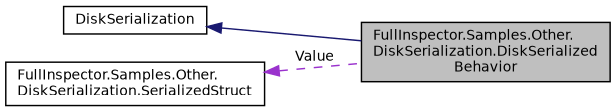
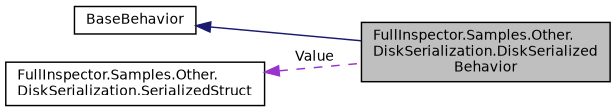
(135, 20) -> (135, 20)
